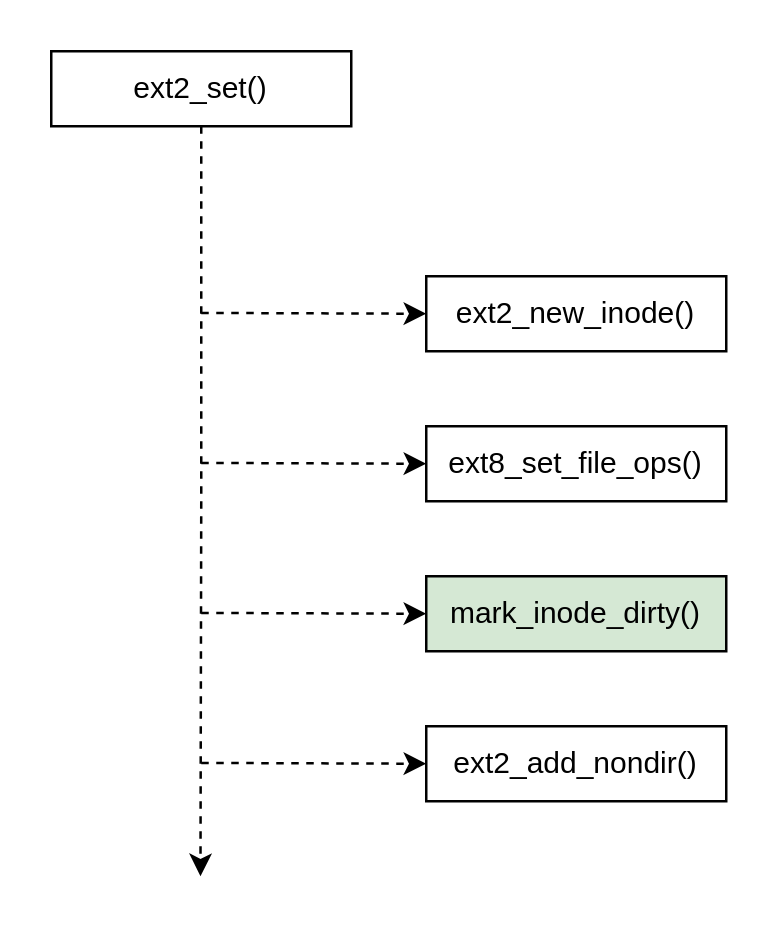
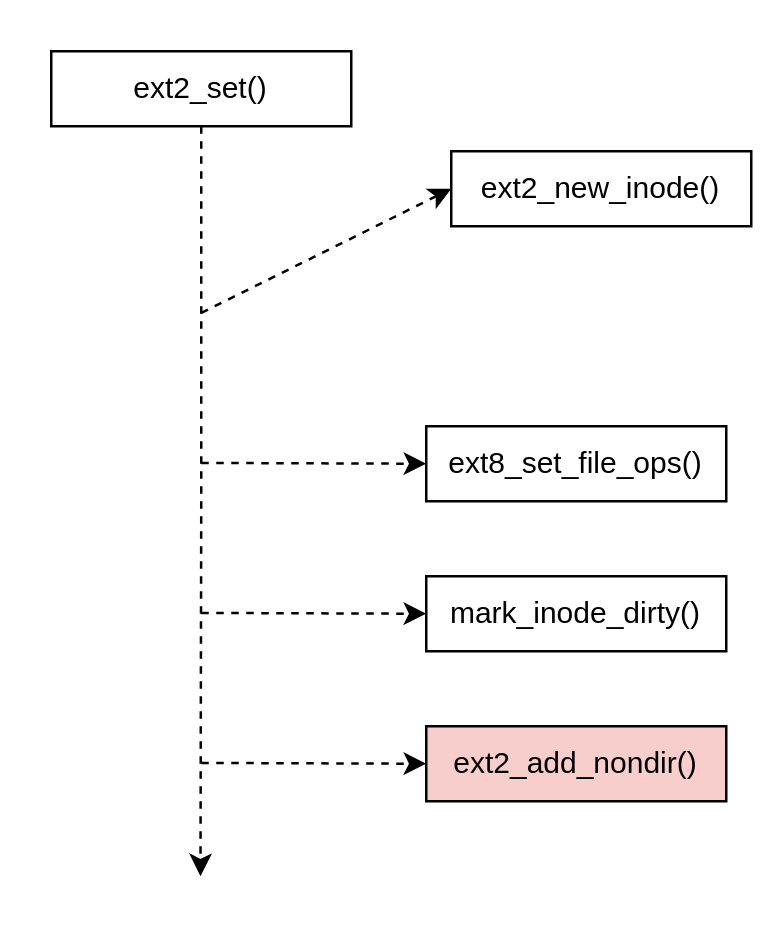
(576, 314) -> (601, 189)
(576, 614) -> (576, 614)
(576, 764) -> (576, 764)
